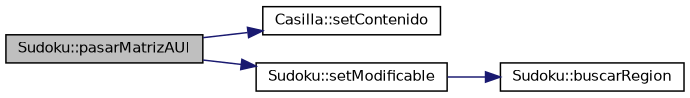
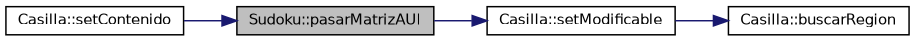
(225, 35) -> (203, 21)
(352, 77) -> (581, 21)
(592, 77) -> (819, 21)
